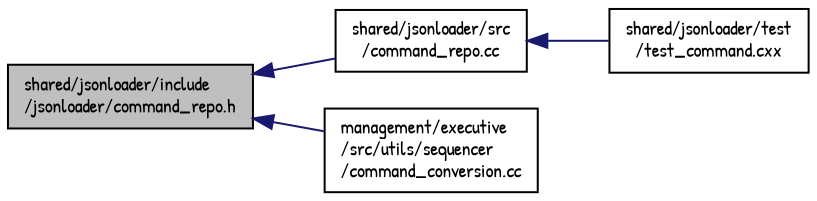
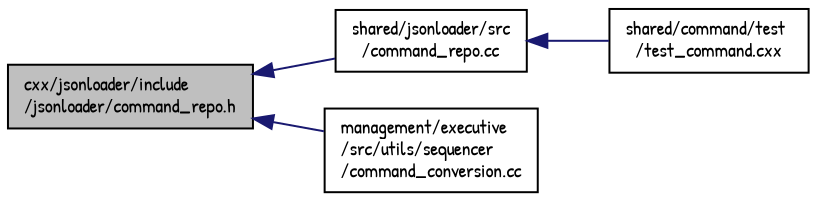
(709, 41) -> (709, 41)
(130, 97) -> (130, 97)
